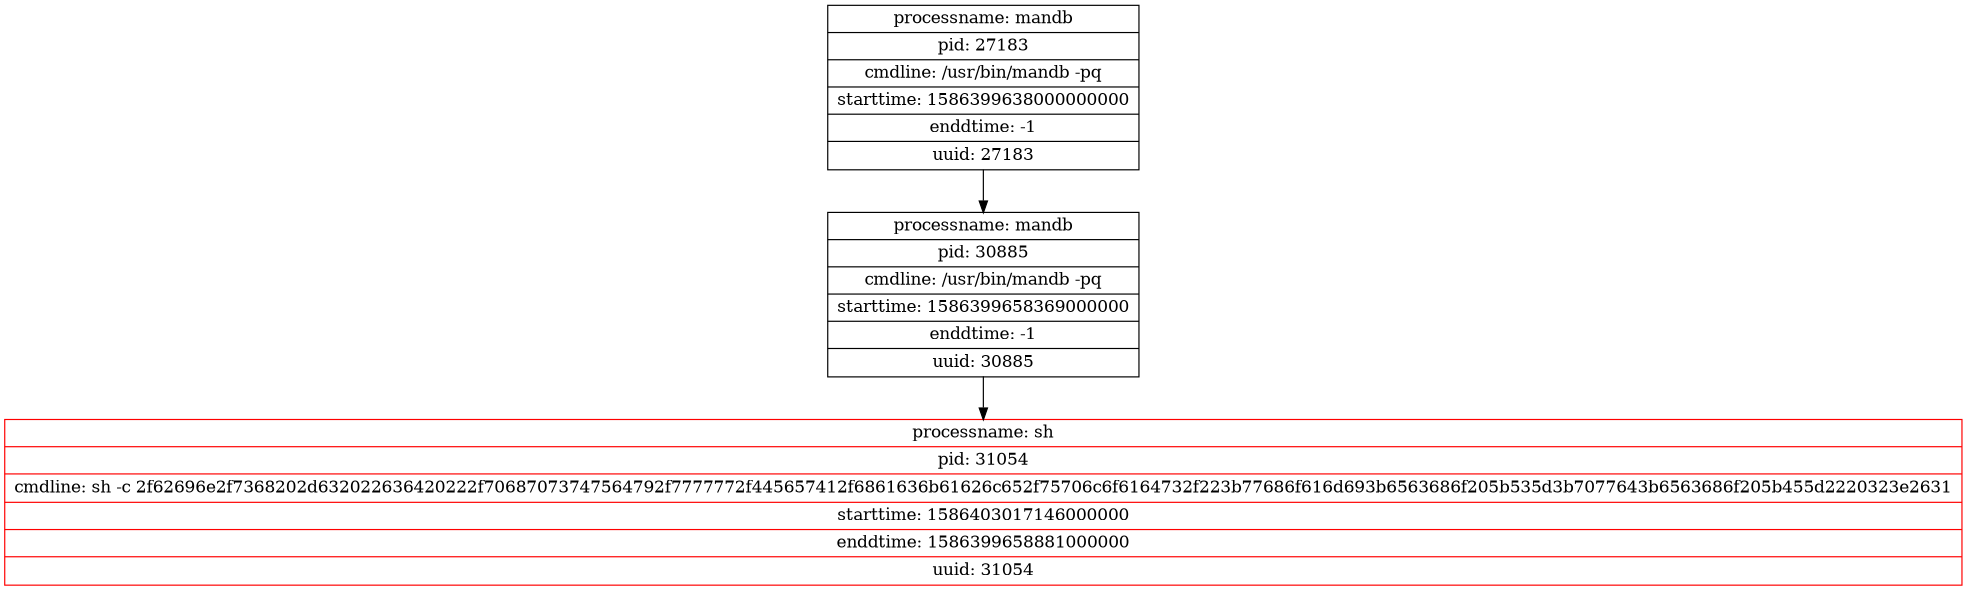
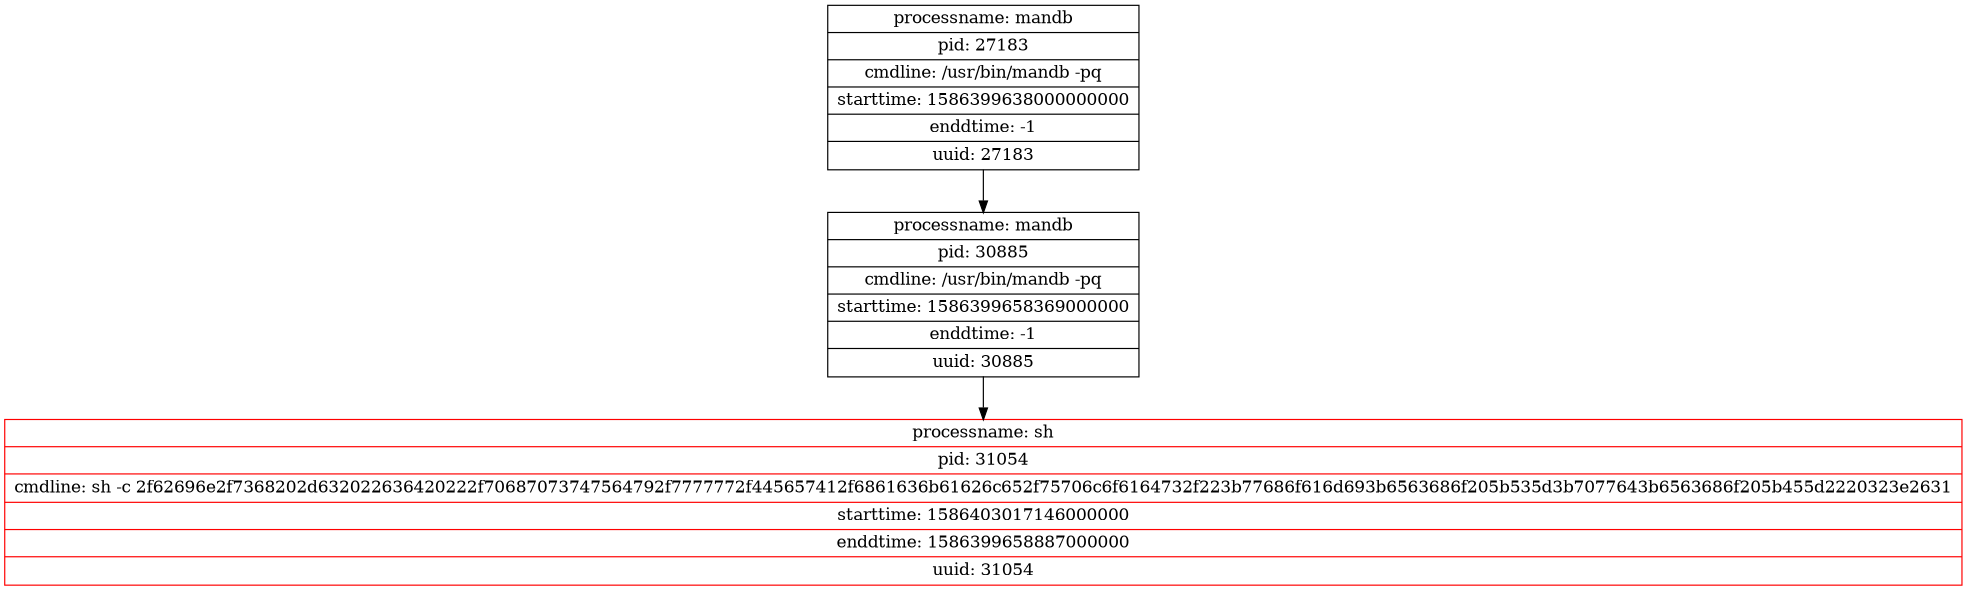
(983, 543) -> (983, 543)
